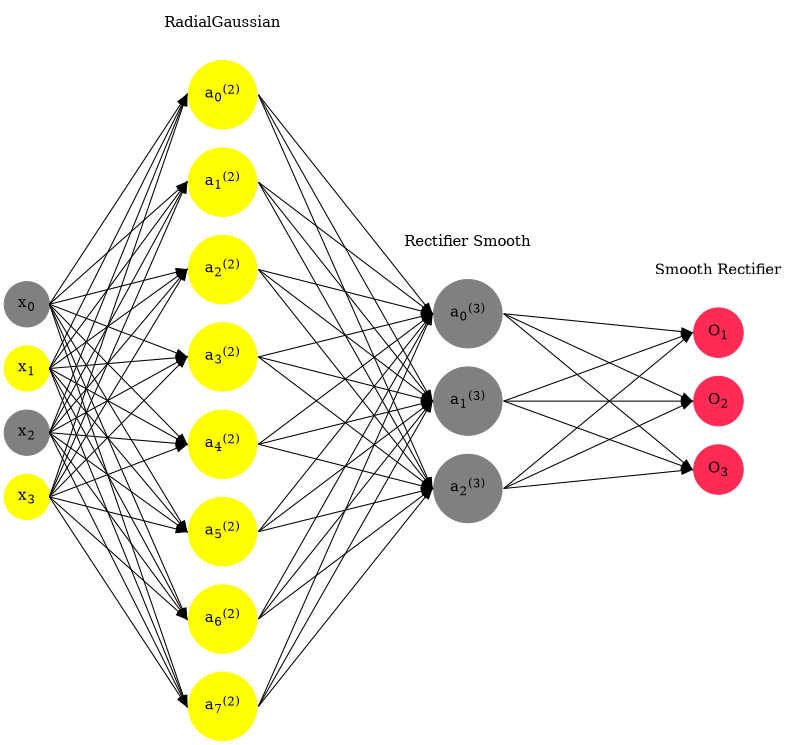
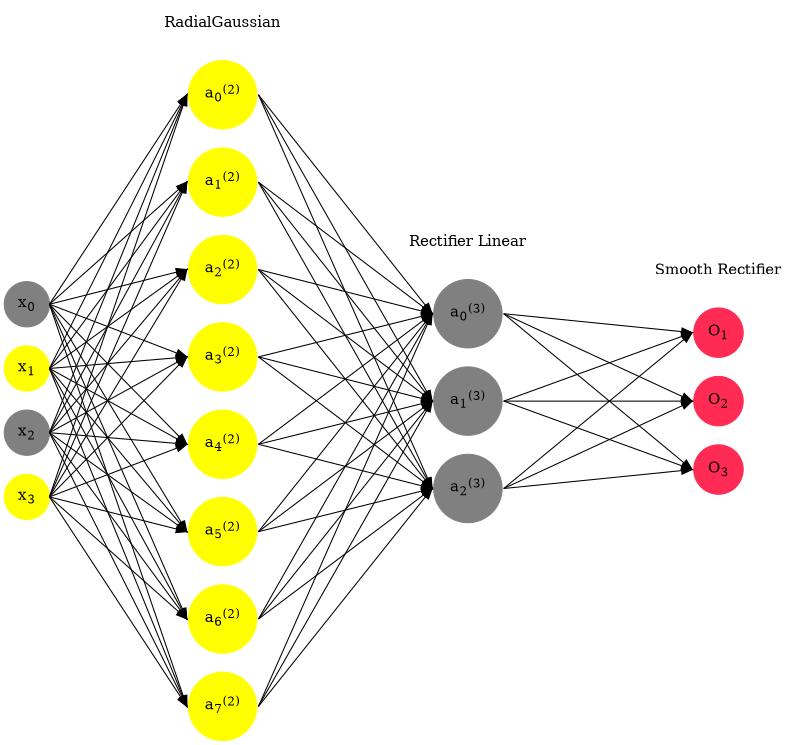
(468, 242) -> (468, 242)
